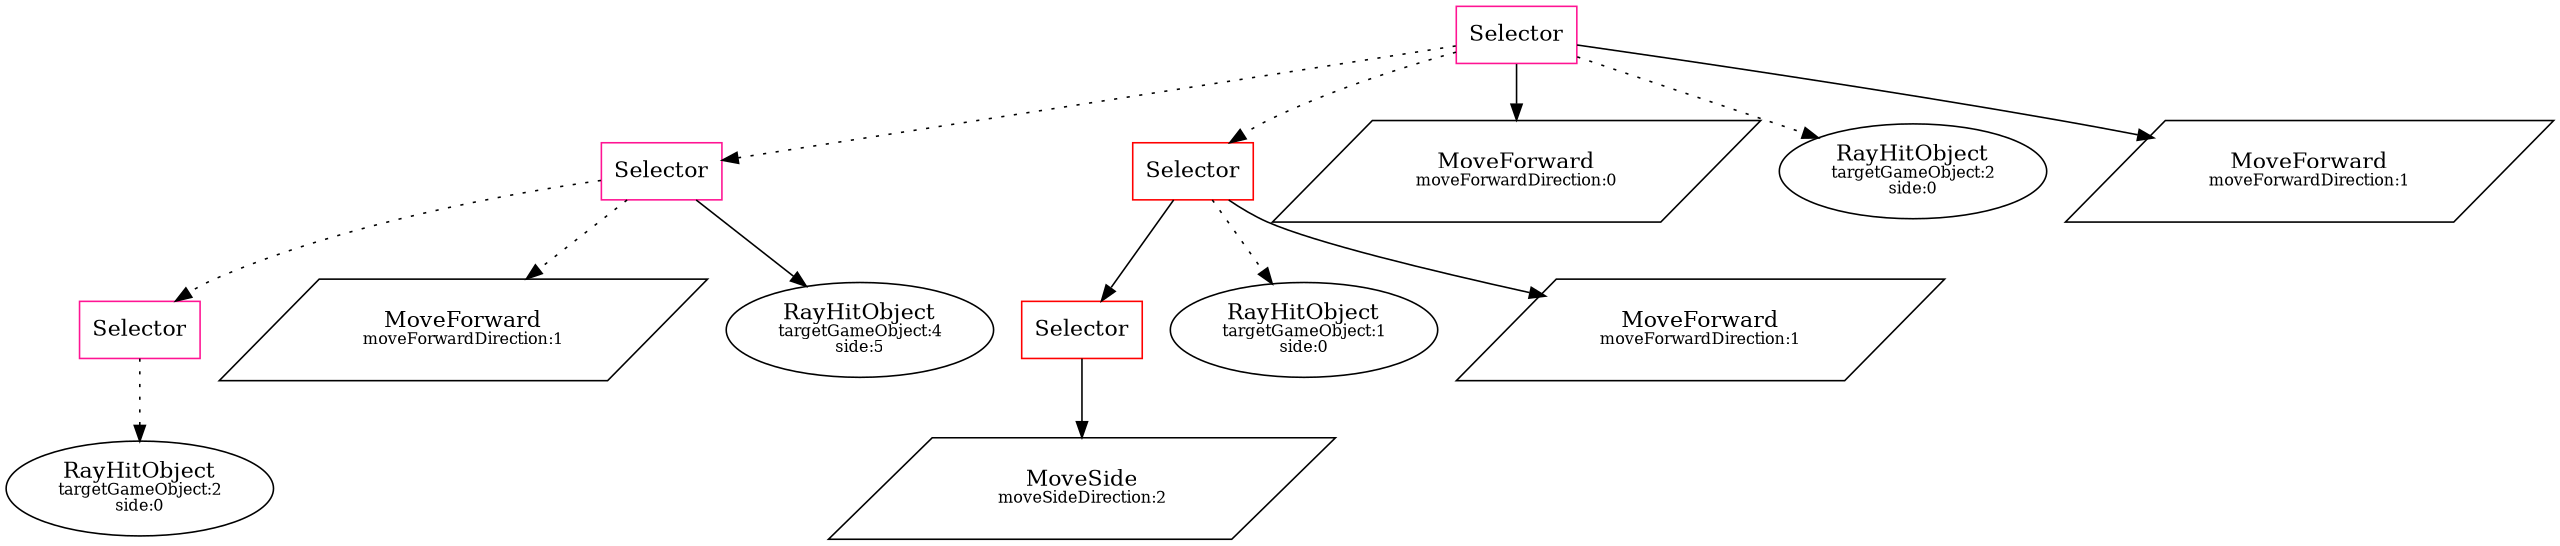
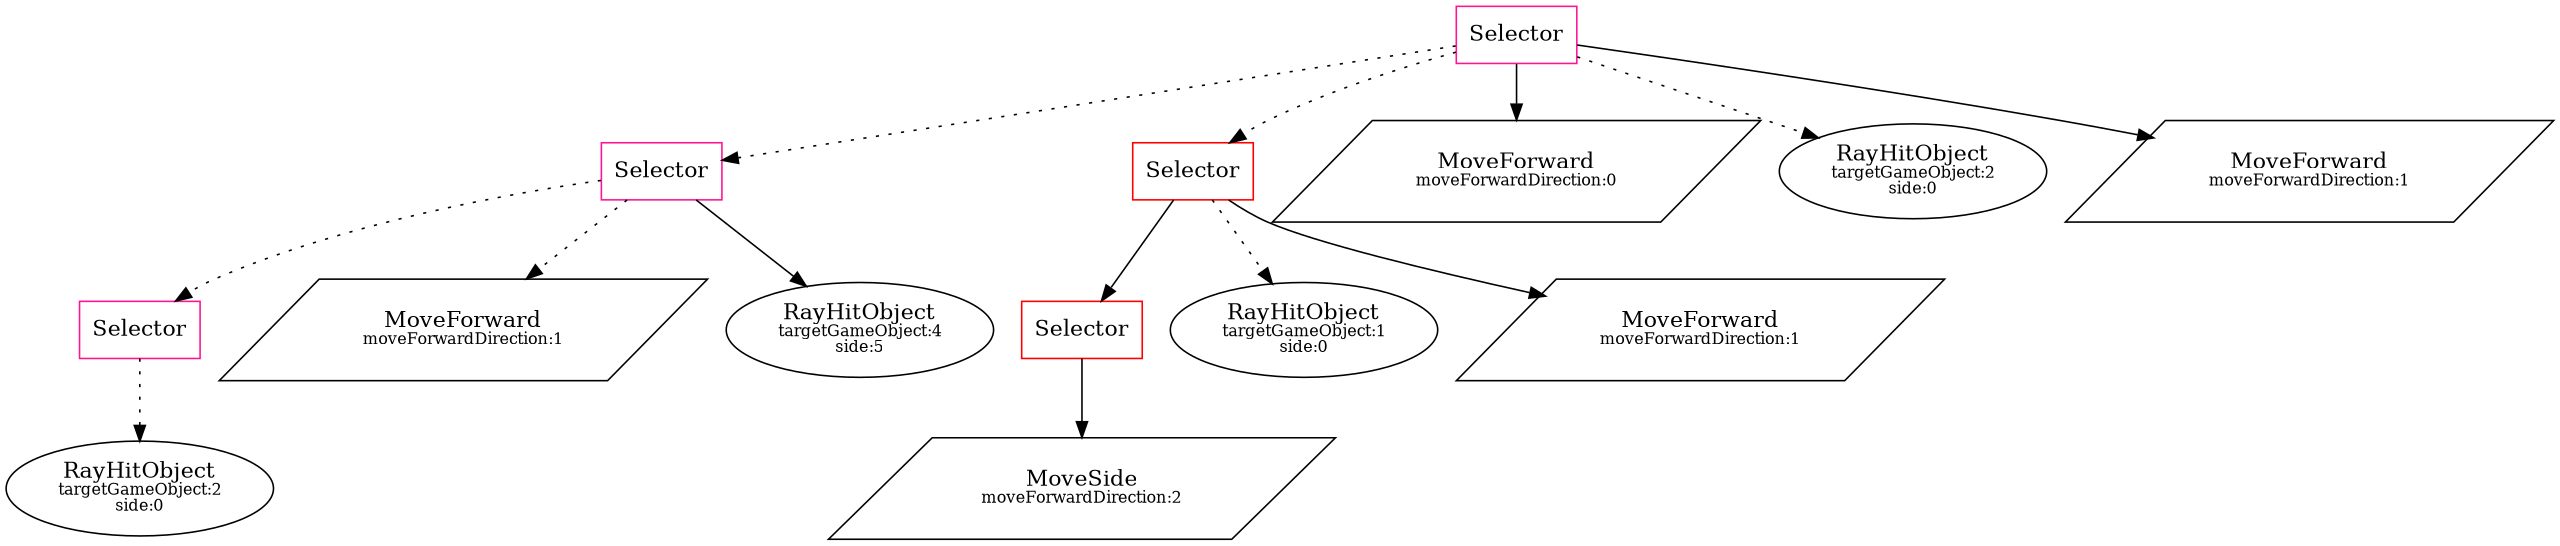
(1082, 498) -> (1082, 498)
